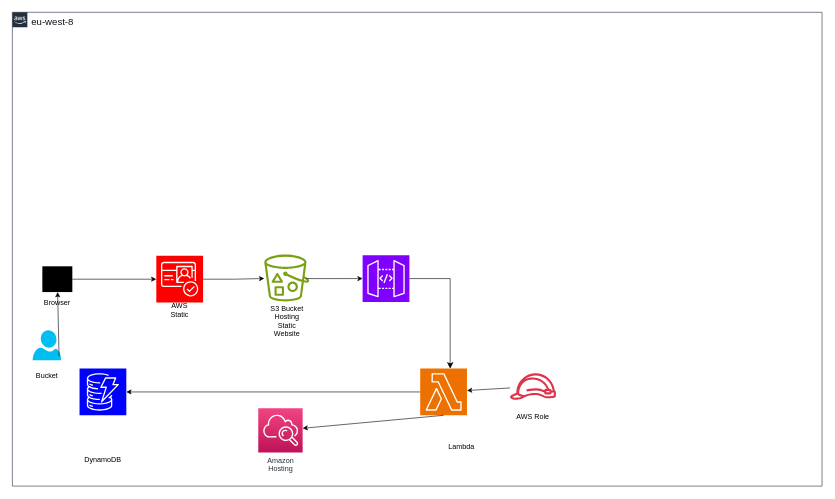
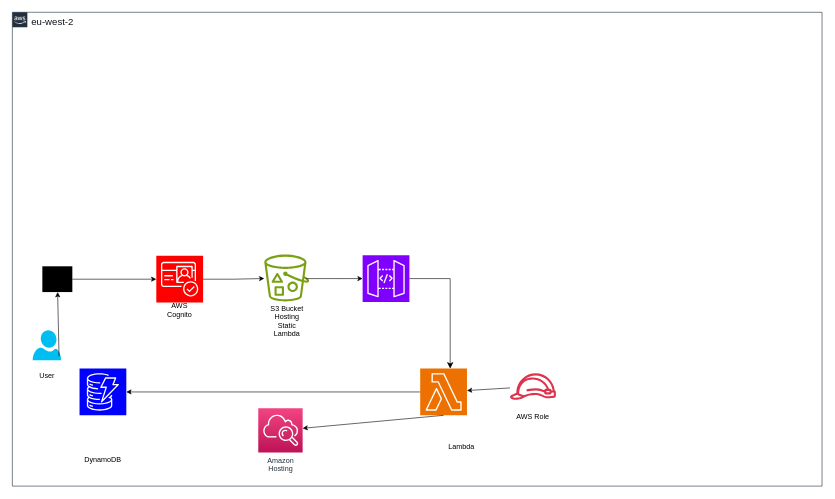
(50, 21) -> (50, 21)
(57, 303) -> none
(180, 311) -> (180, 311)
(287, 321) -> (287, 321)
(47, 377) -> (47, 377)
